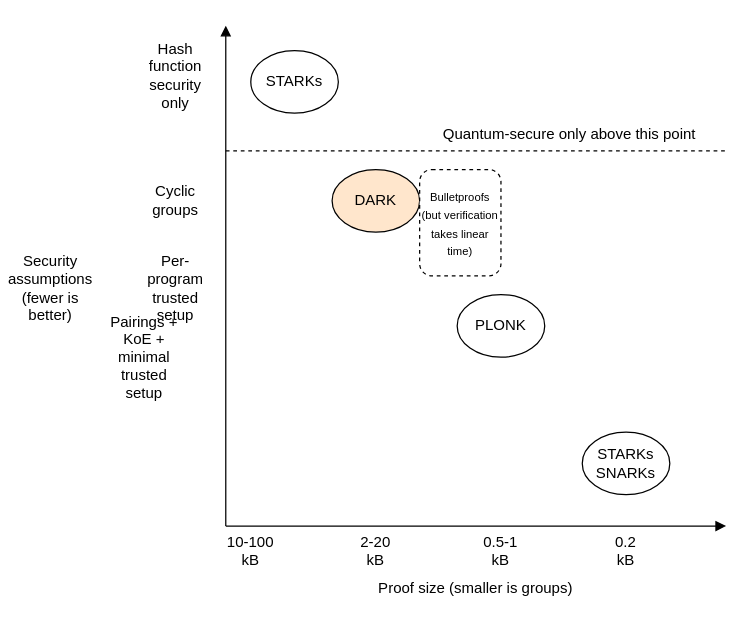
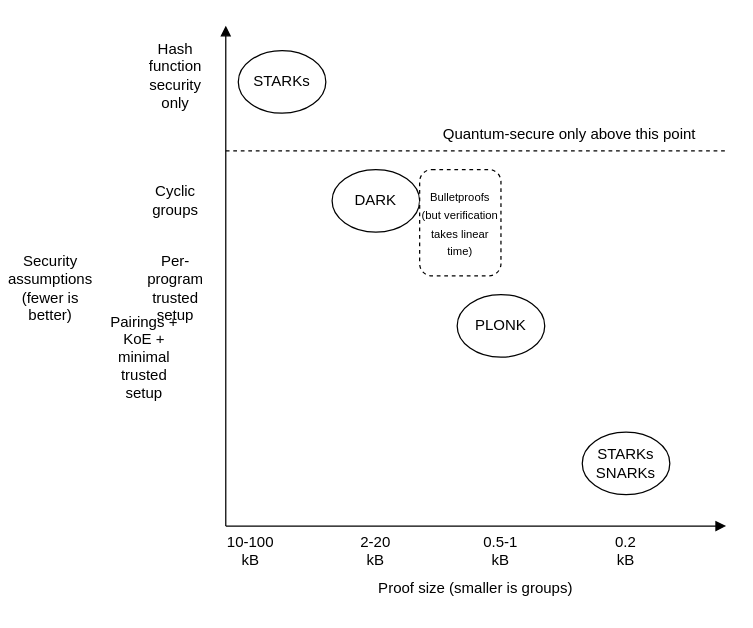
(294, 82) -> (282, 82)
(376, 201) -> (376, 201)
